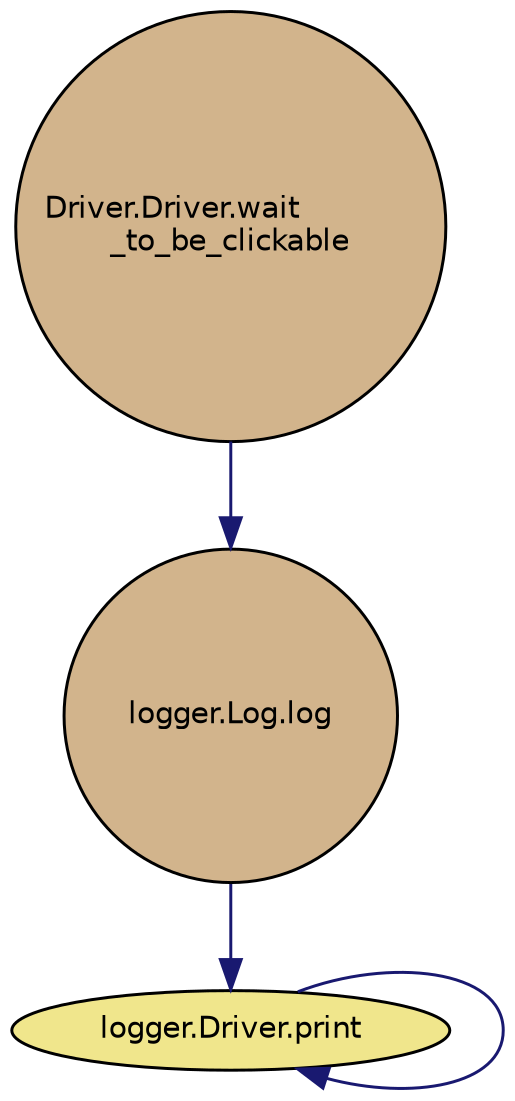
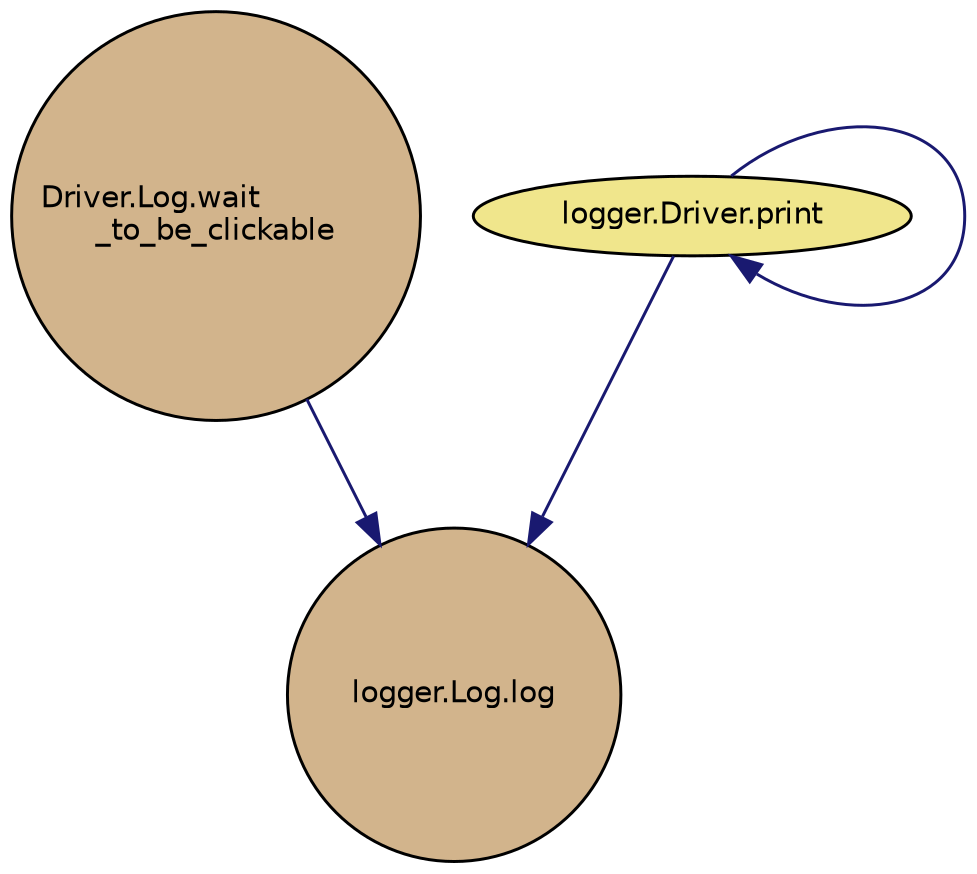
(231, 227) -> (216, 216)
(231, 922) -> (608, 386)
